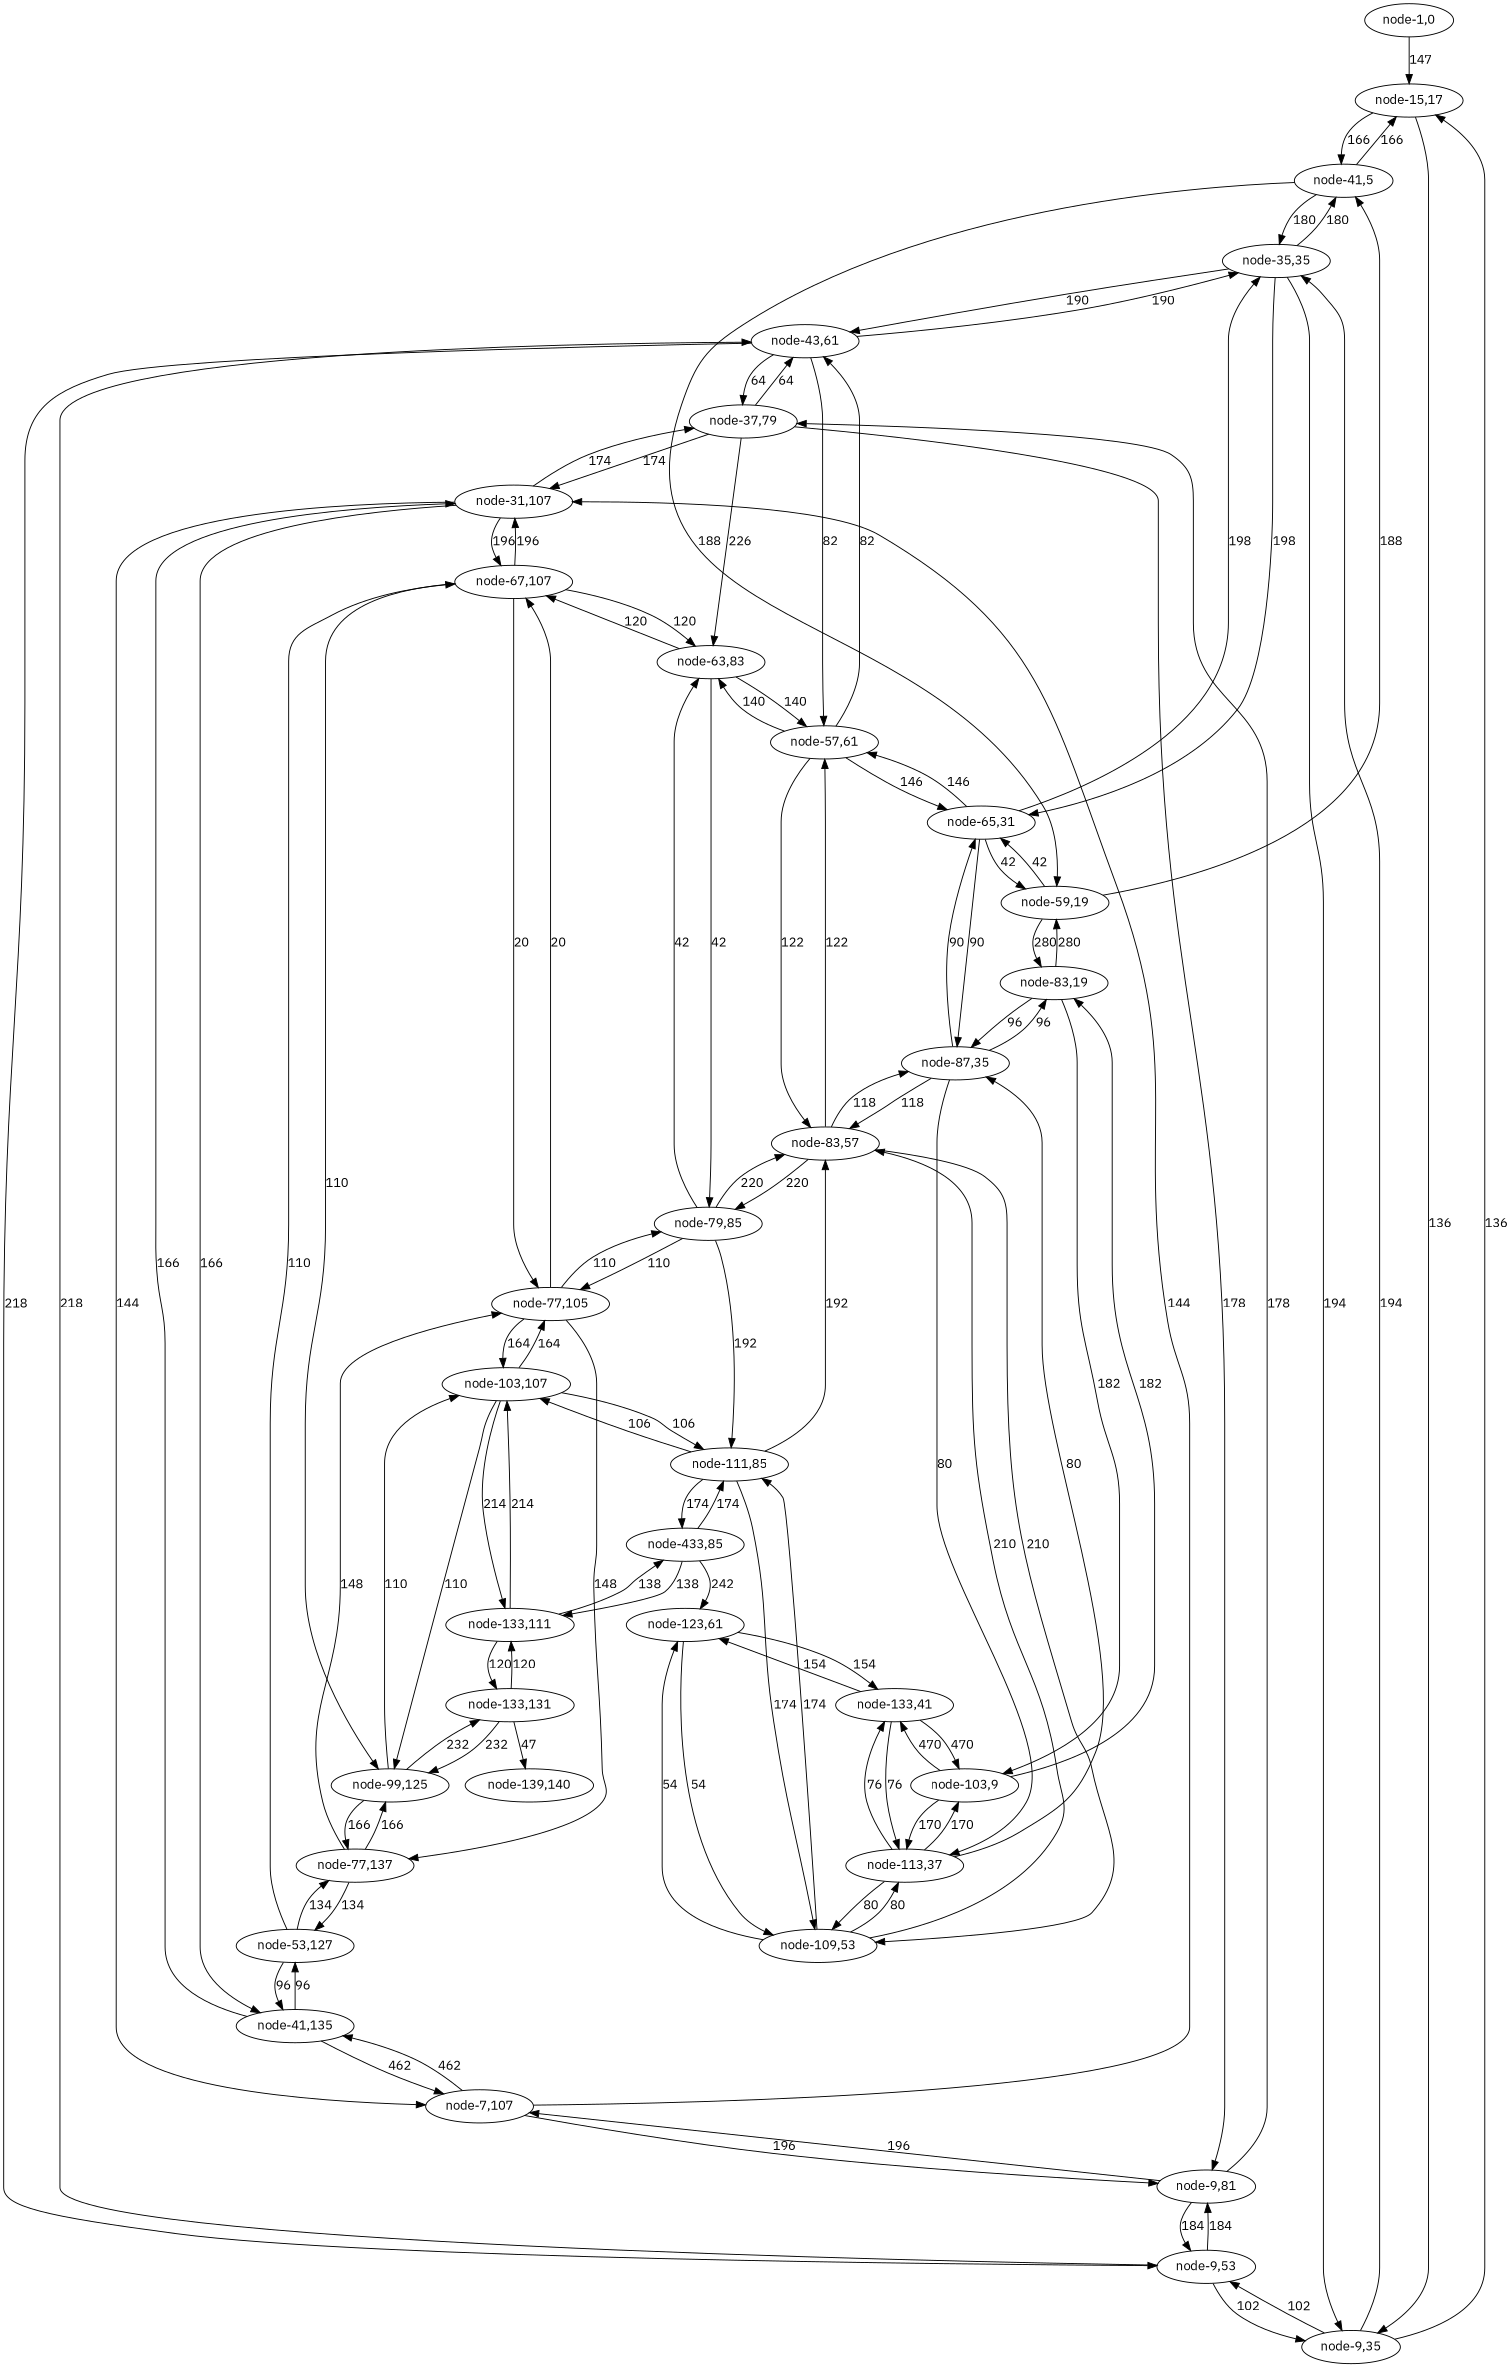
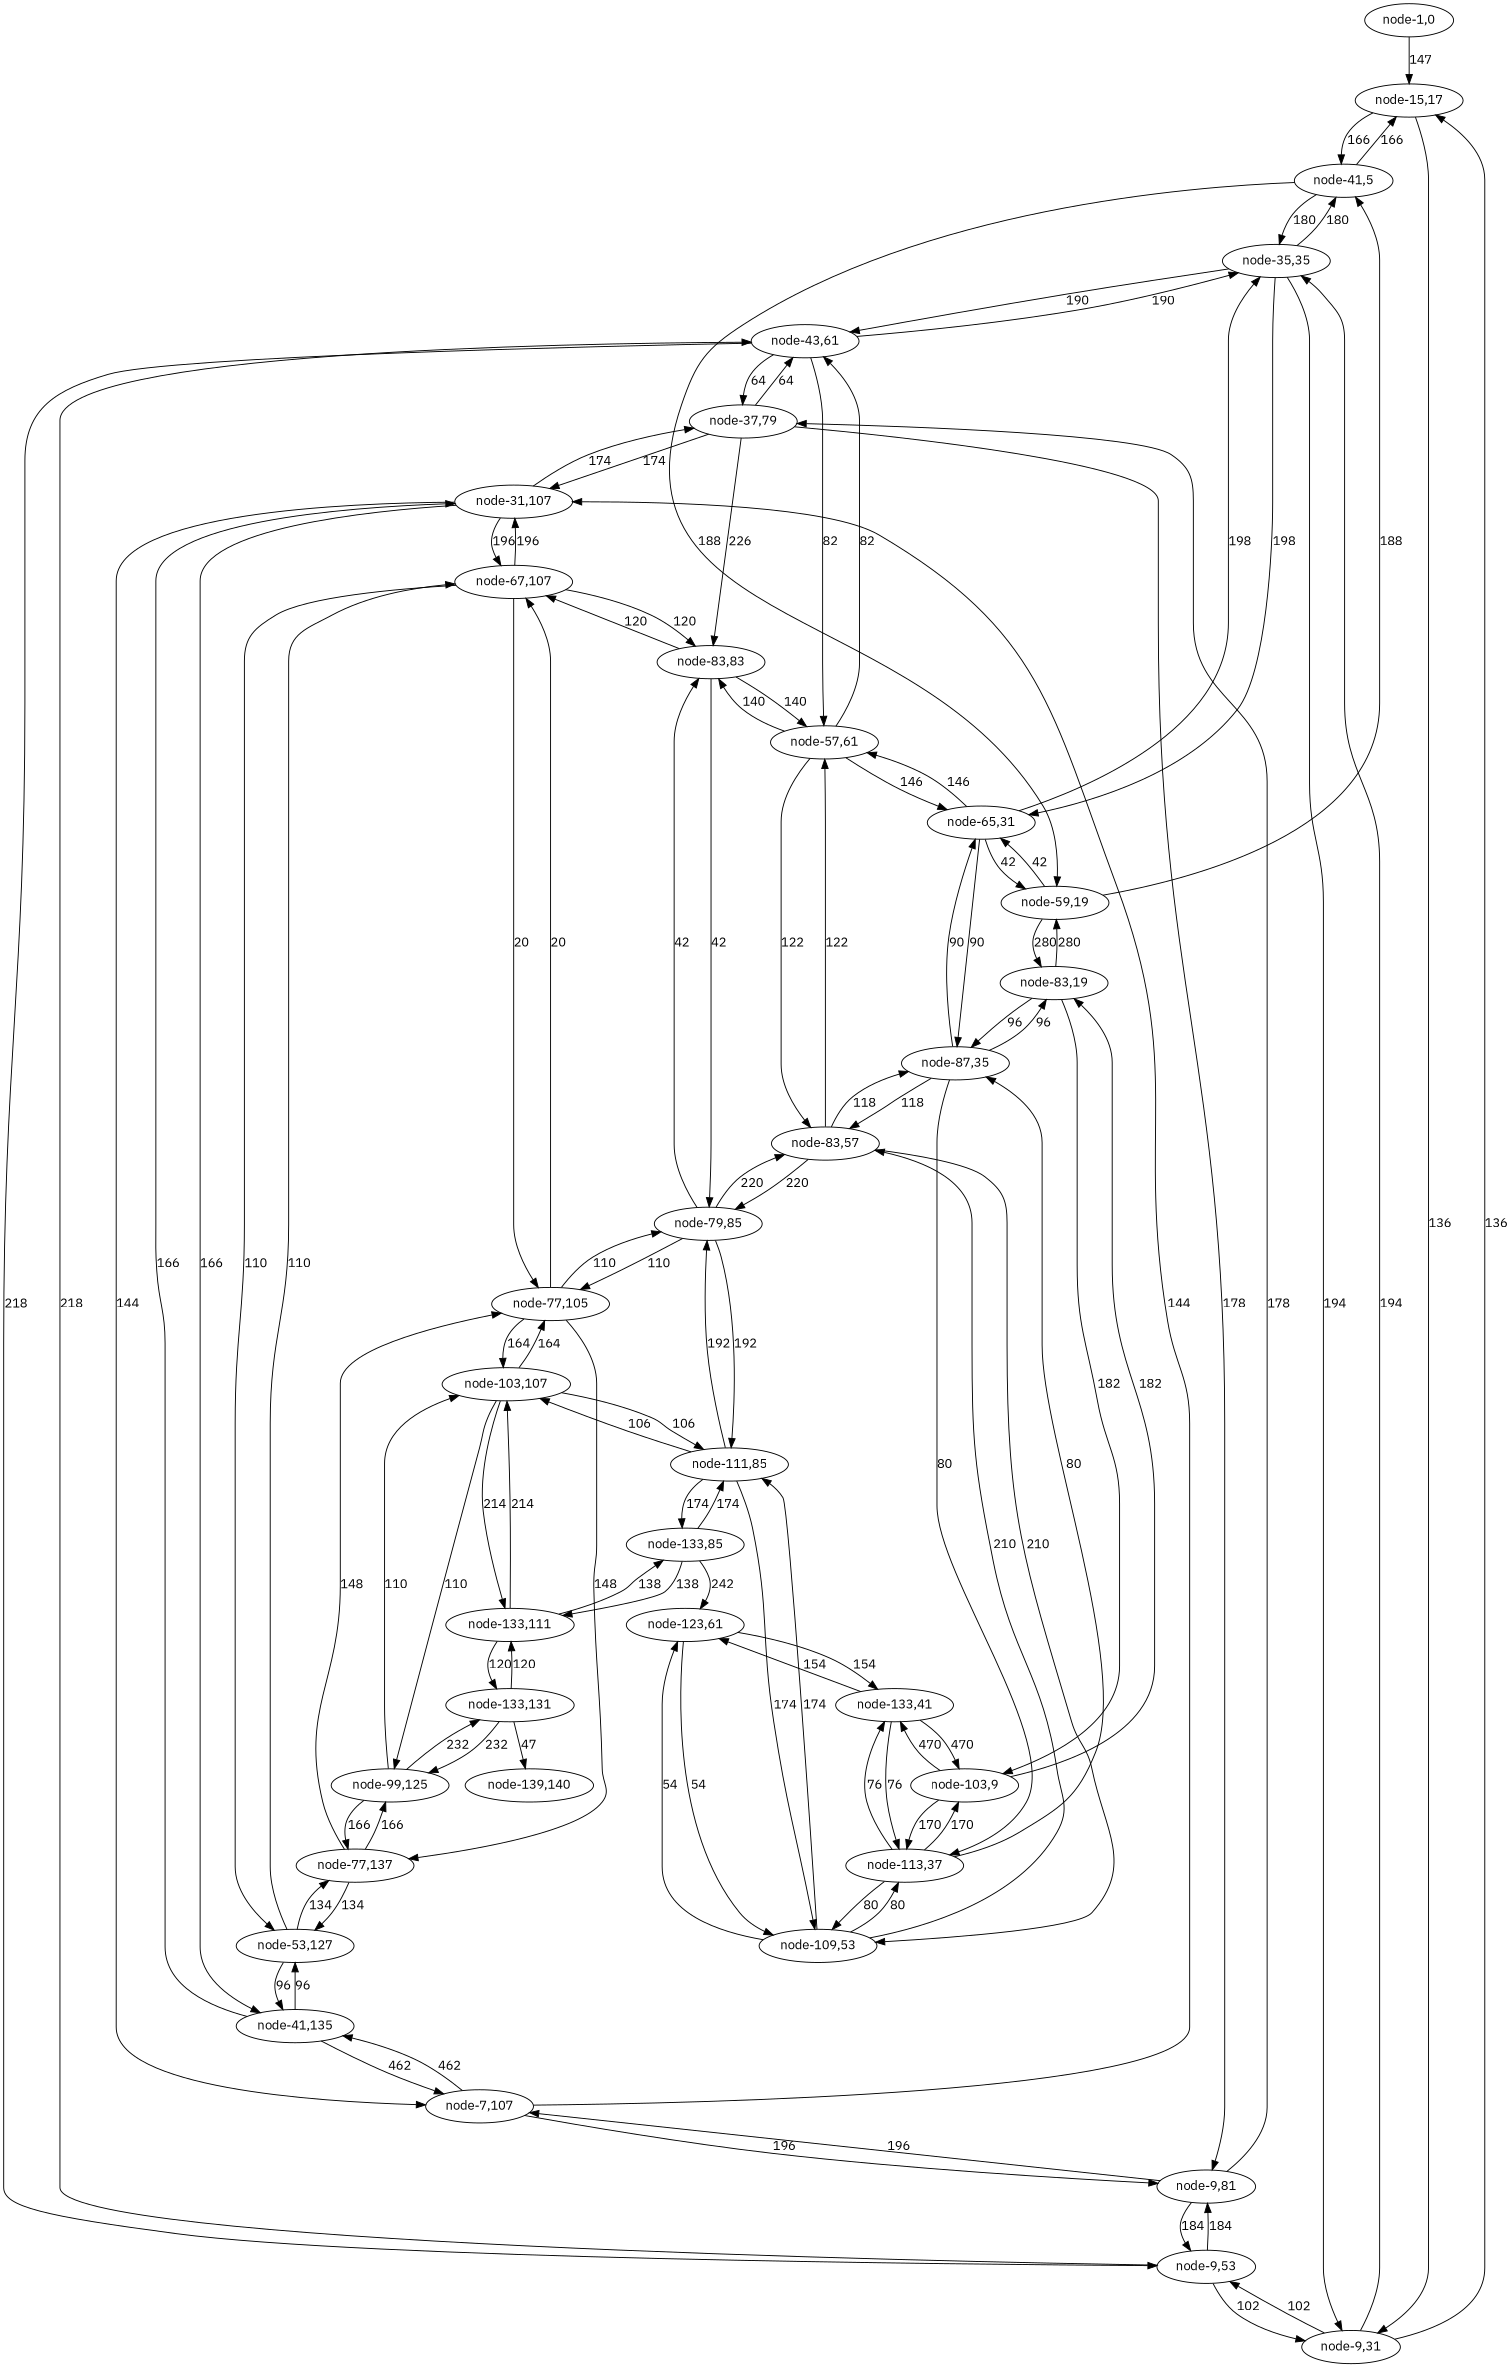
(711, 662) -> (711, 662)
(326, 1137) -> (244, 1176)
(825, 1325) -> (707, 1350)
(685, 1545) -> (685, 1545)
(1351, 2347) -> (1351, 2347)
